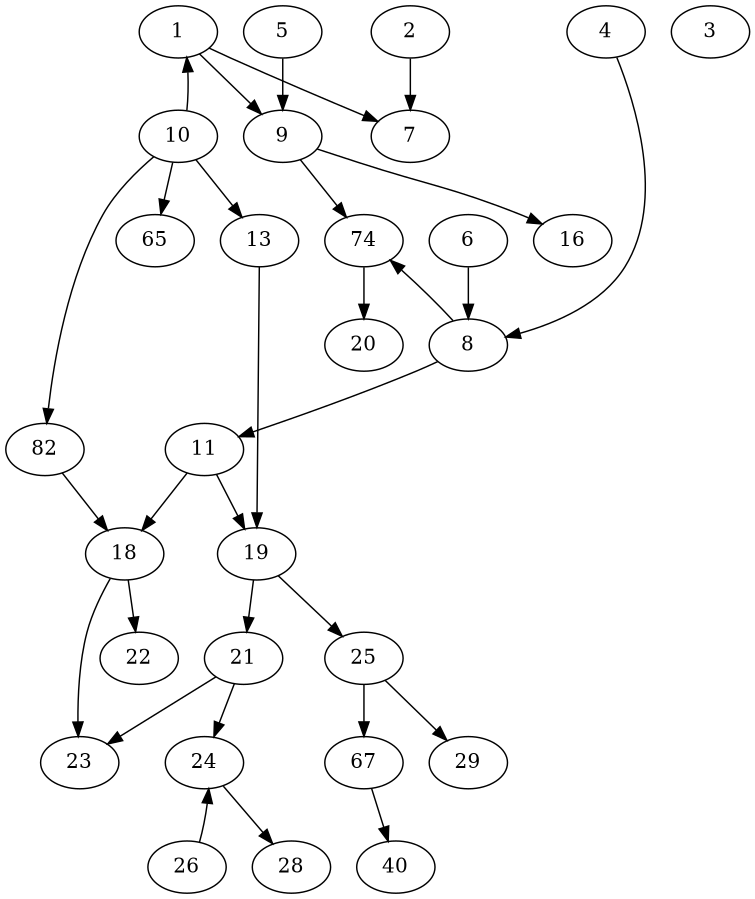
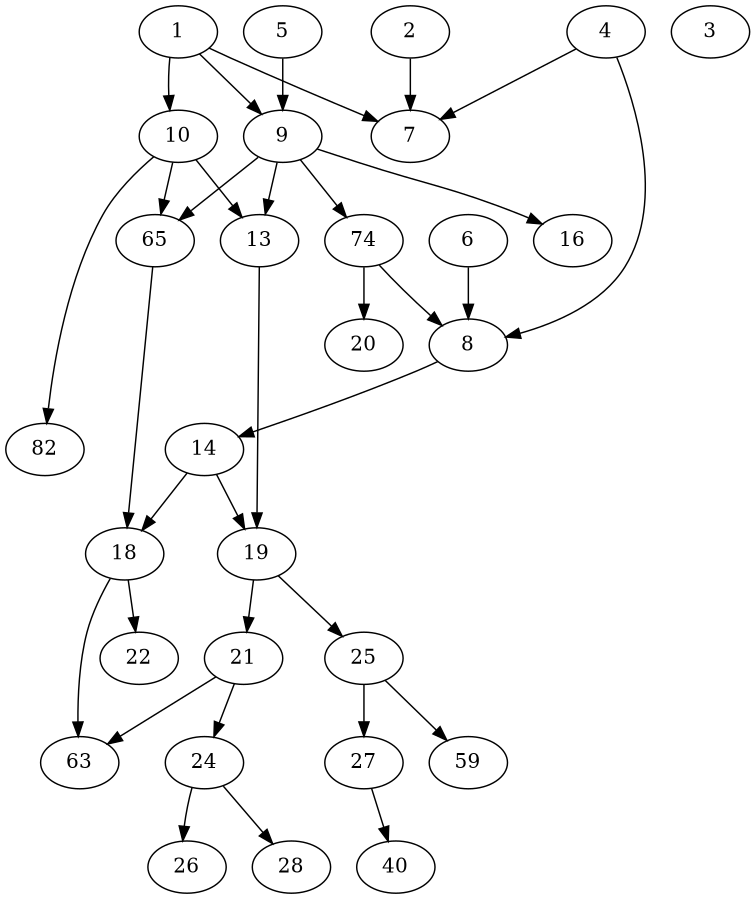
none -> (515, 81)
(188, 91) -> (169, 77)
none -> (273, 181)
none -> (226, 183)
(428, 295) -> (404, 291)
(204, 450) -> (204, 450)
(80, 496) -> (141, 390)
(80, 763) -> (80, 763)
(364, 763) -> (364, 763)
(468, 763) -> (468, 763)
(204, 823) -> (187, 807)
